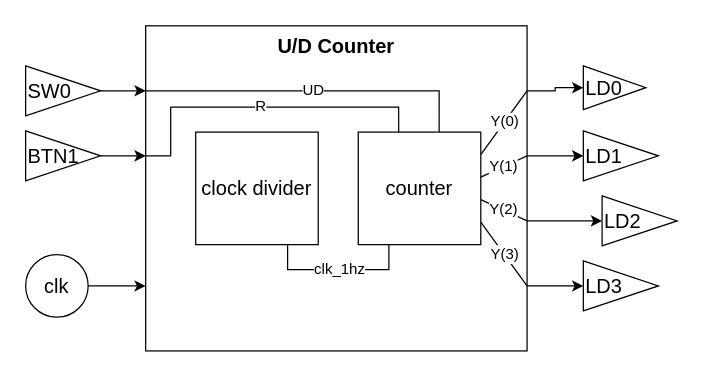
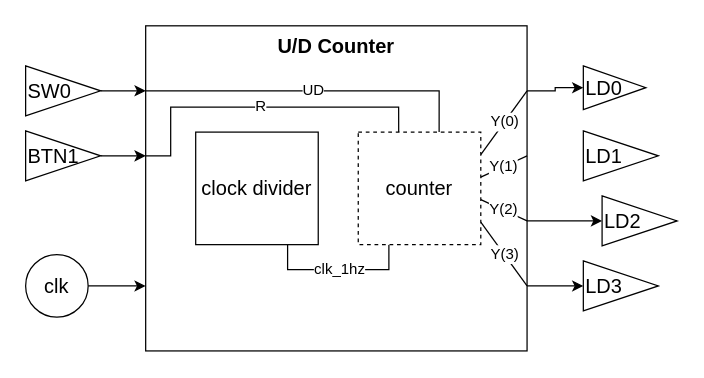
(551, 156) -> none
(419, 188) -> (419, 188)
